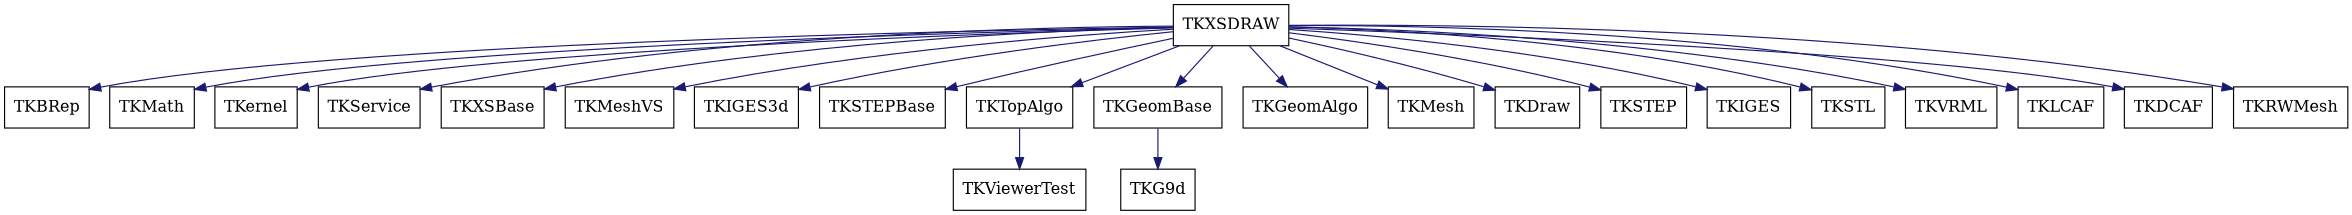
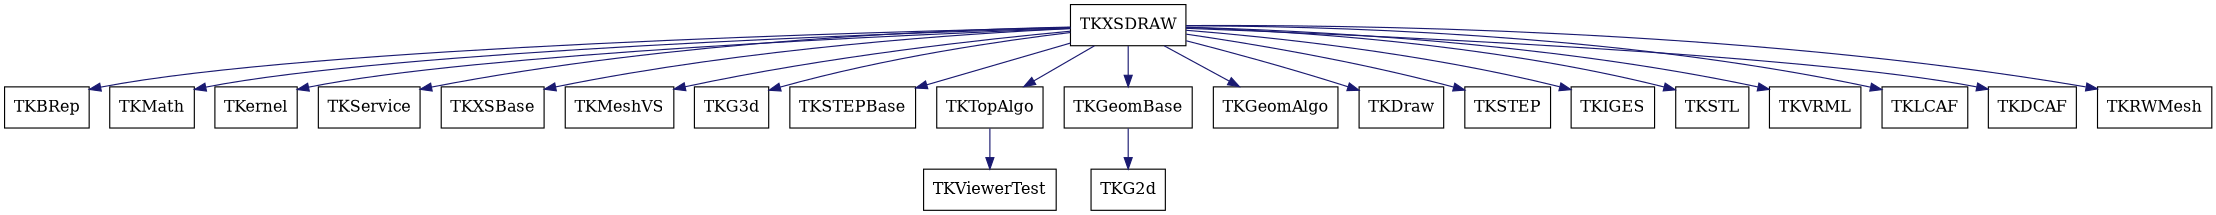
(746, 107) -> (732, 107)
(1431, 107) -> none
(1158, 190) -> (1128, 190)
